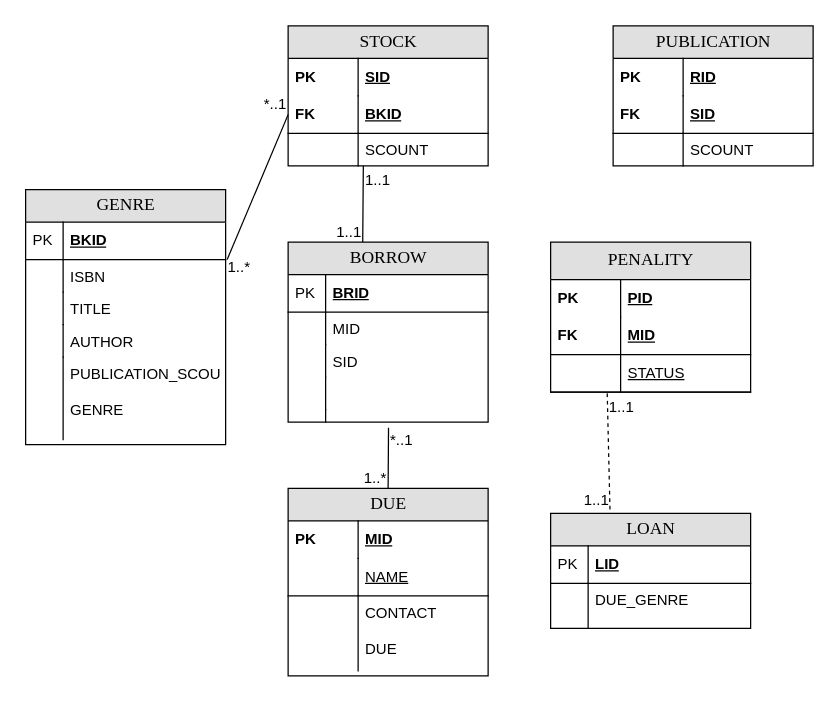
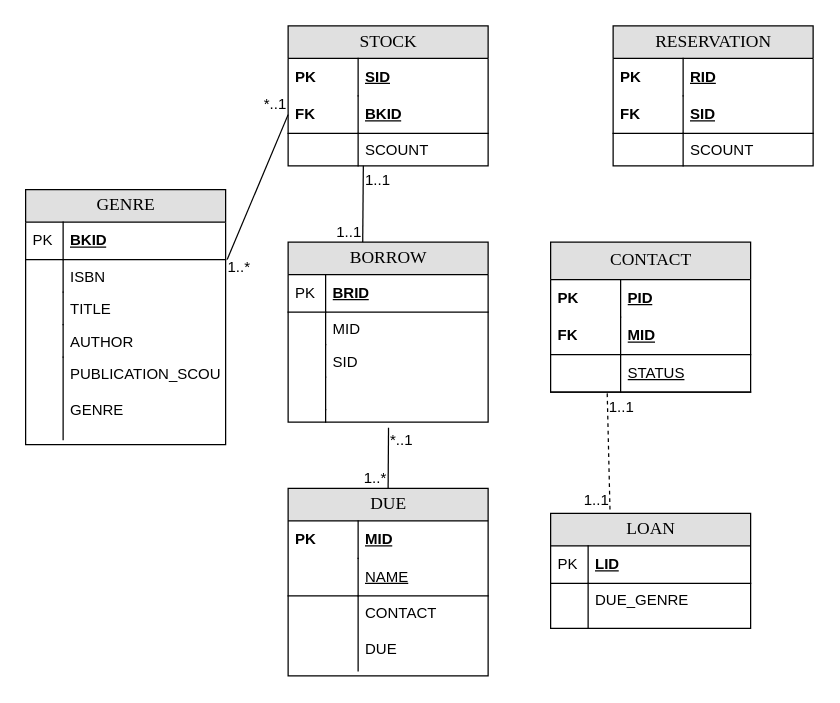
(714, 42) -> (714, 42)
(651, 261) -> (651, 261)
